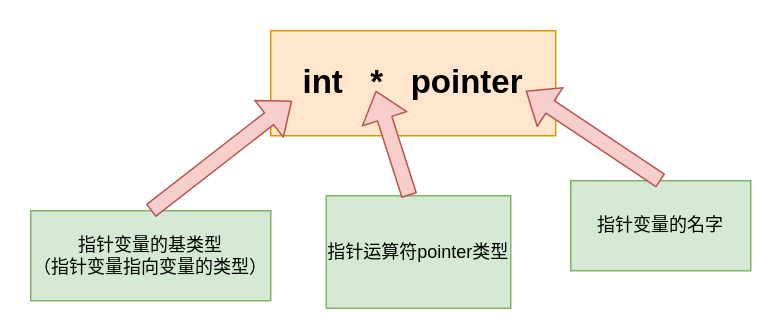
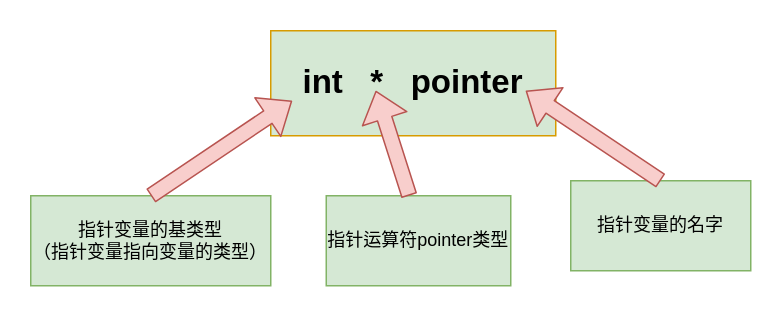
(413, 83) -> (413, 83)
(419, 252) -> (419, 241)
(151, 256) -> (151, 241)
